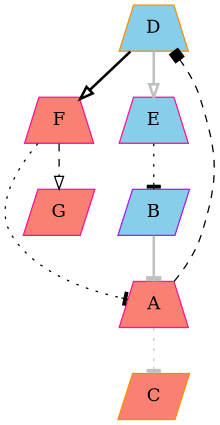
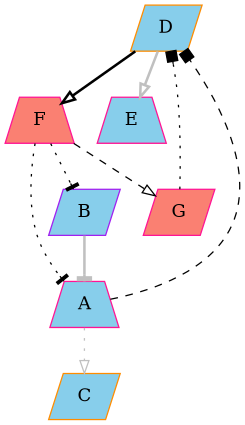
(154, 28) -> (166, 28)
none -> (180, 126)
(154, 163) -> (61, 163)
(154, 304) -> (84, 304)
(154, 347) -> (84, 344)
(154, 397) -> (84, 397)
